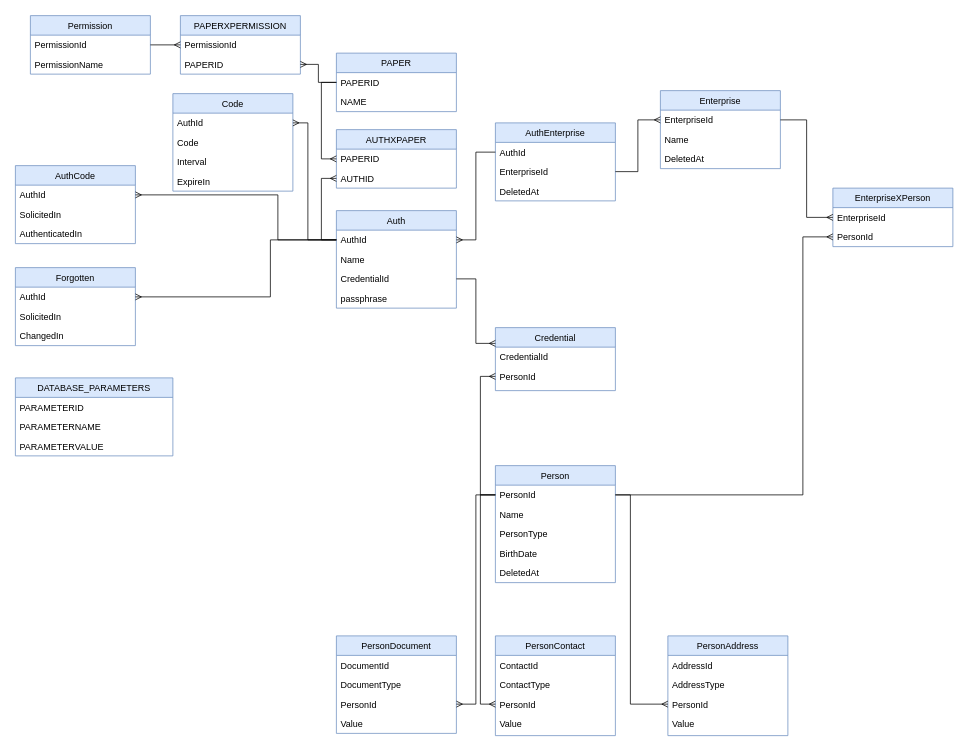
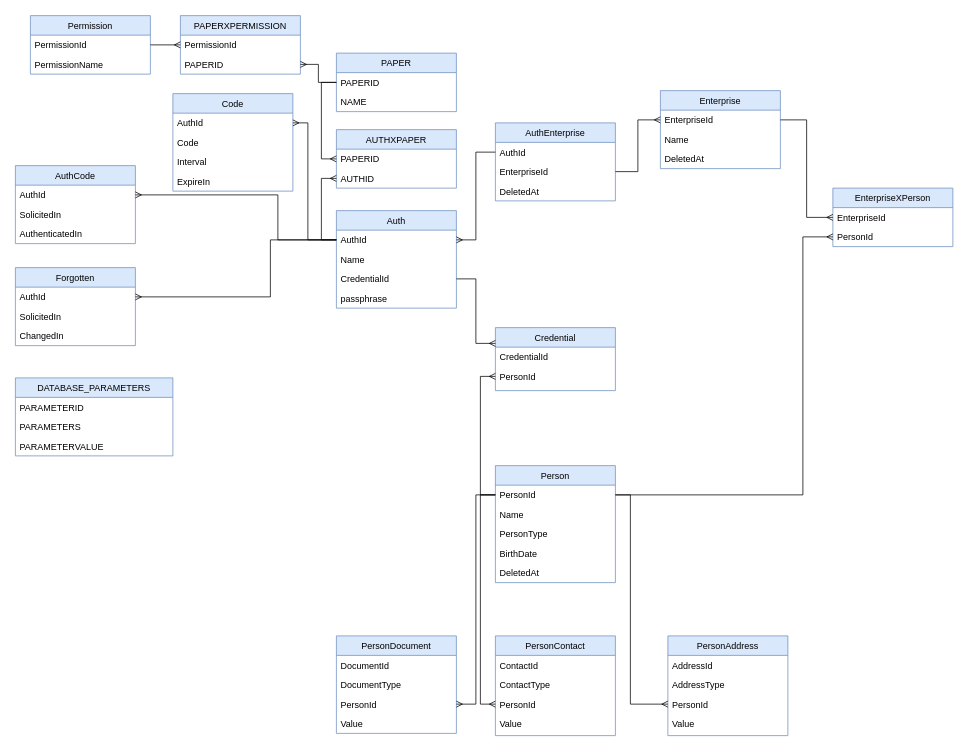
(52, 427) -> (45, 427)
